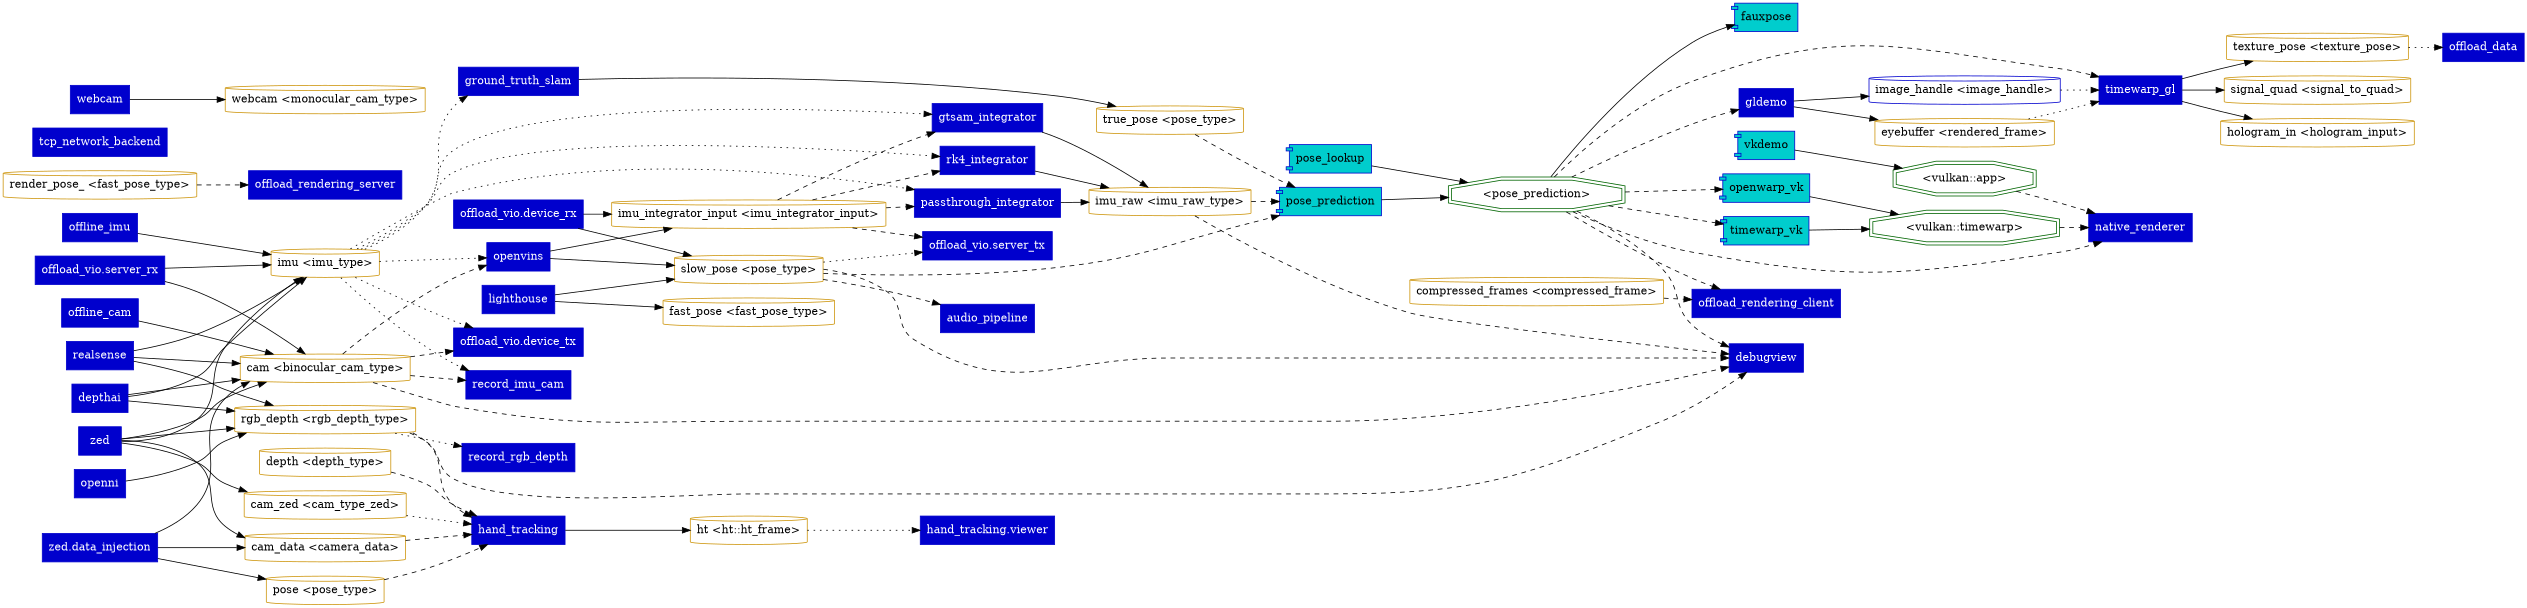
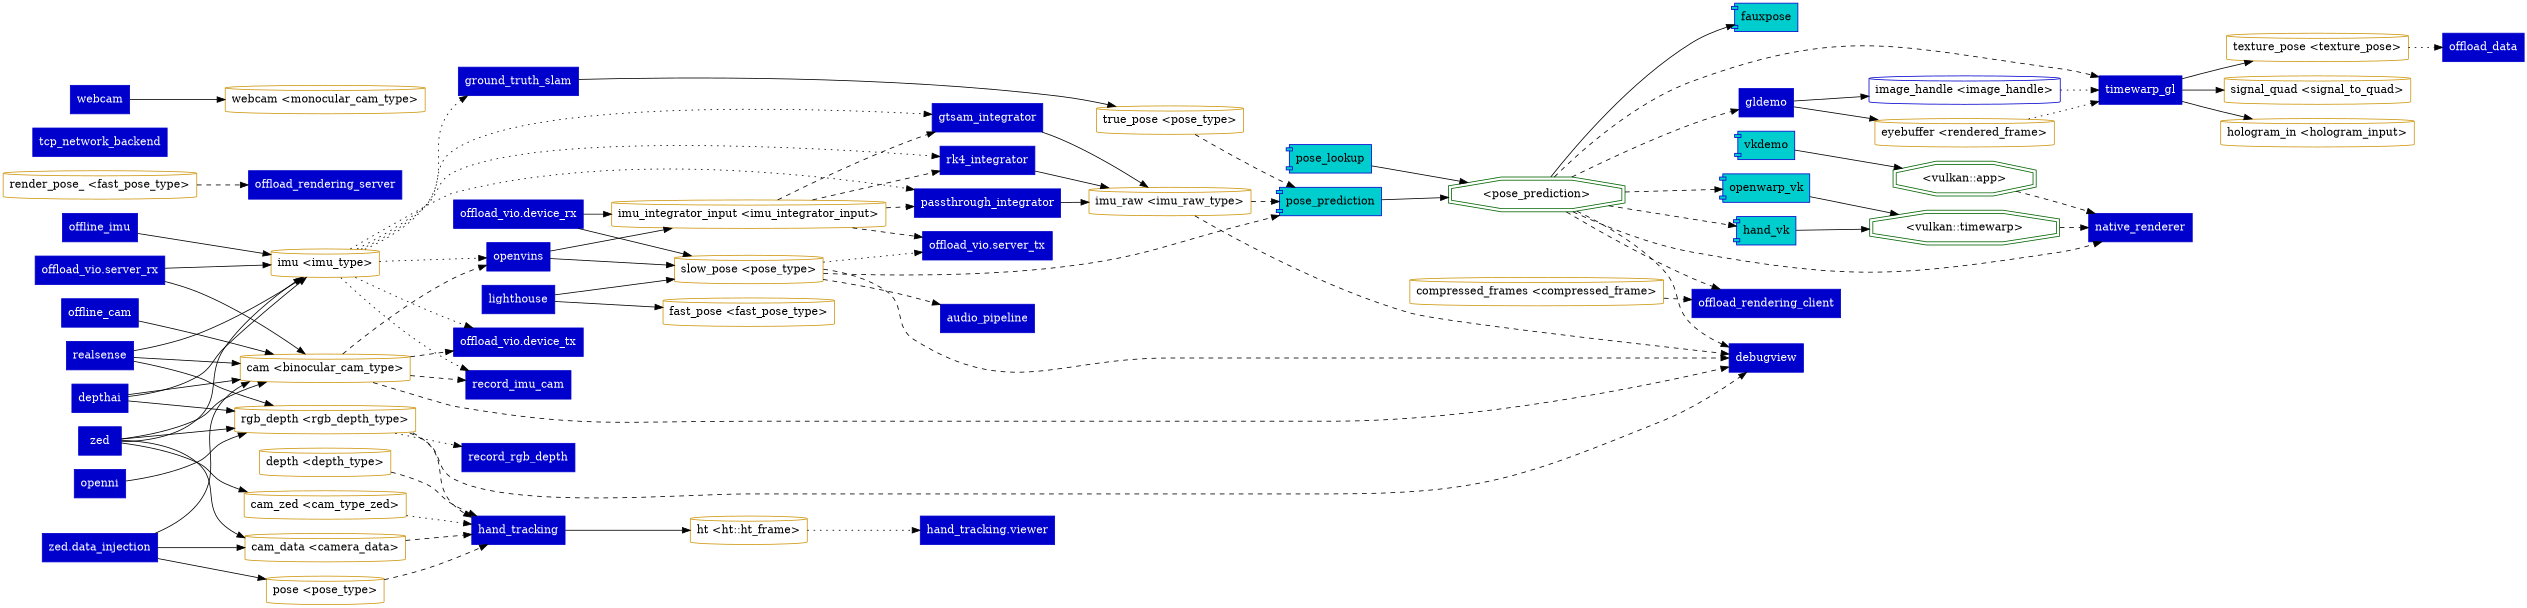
(1766, 231) -> (1766, 231)
